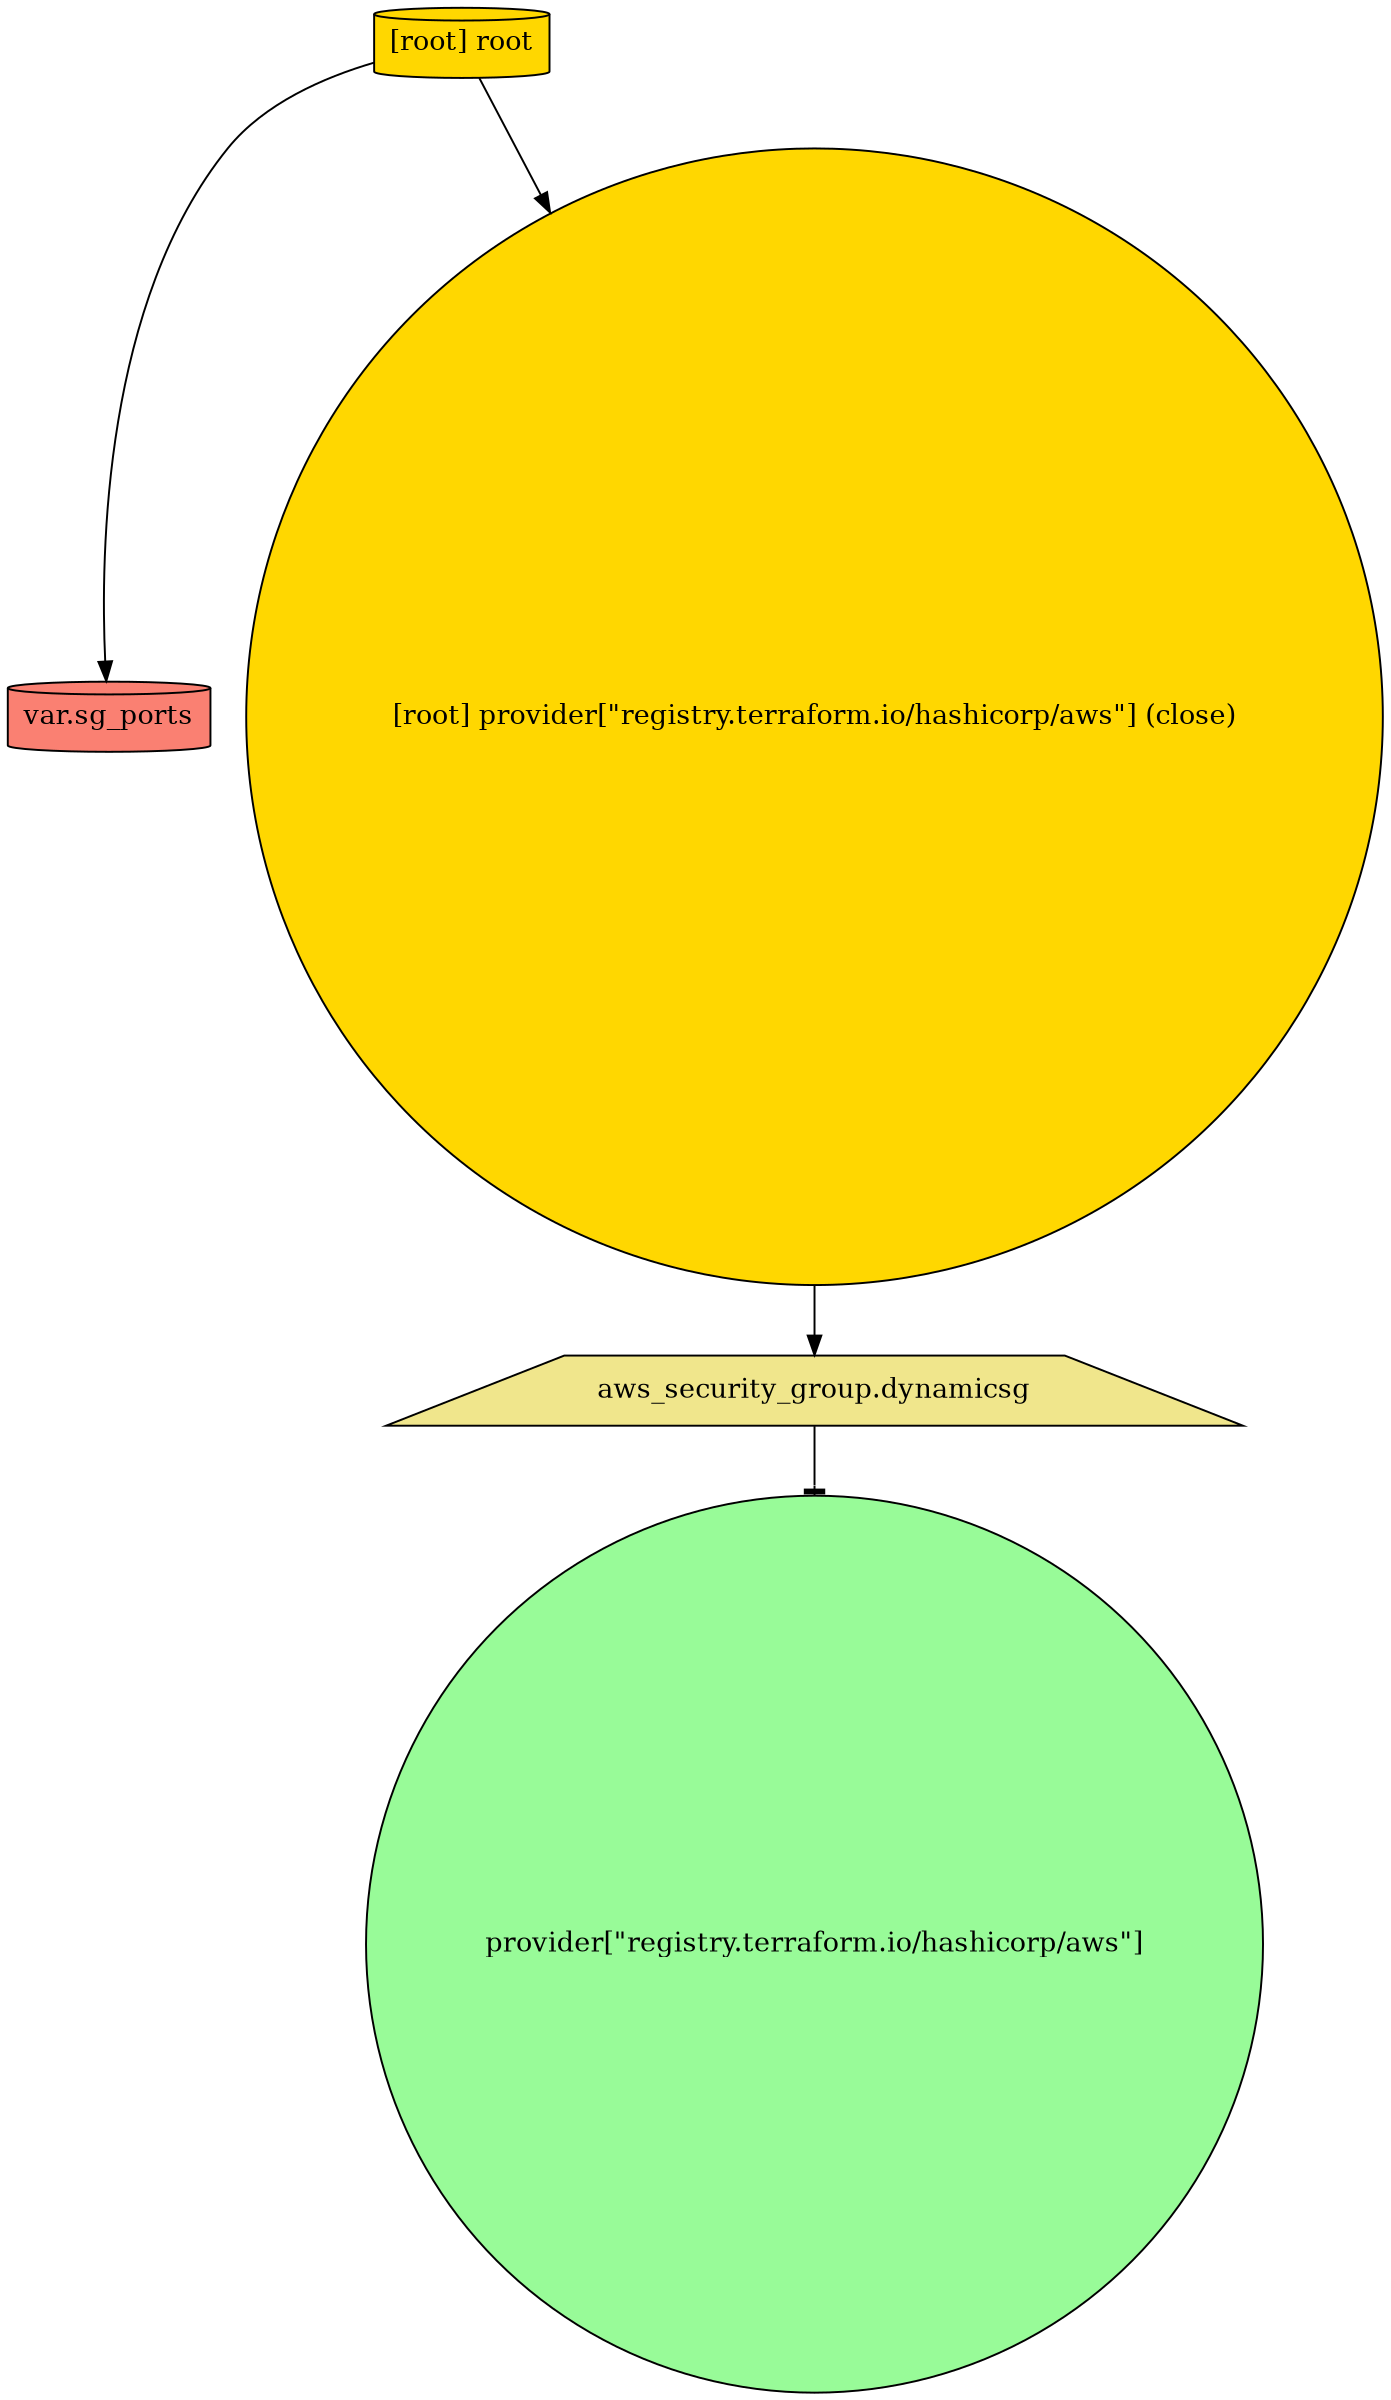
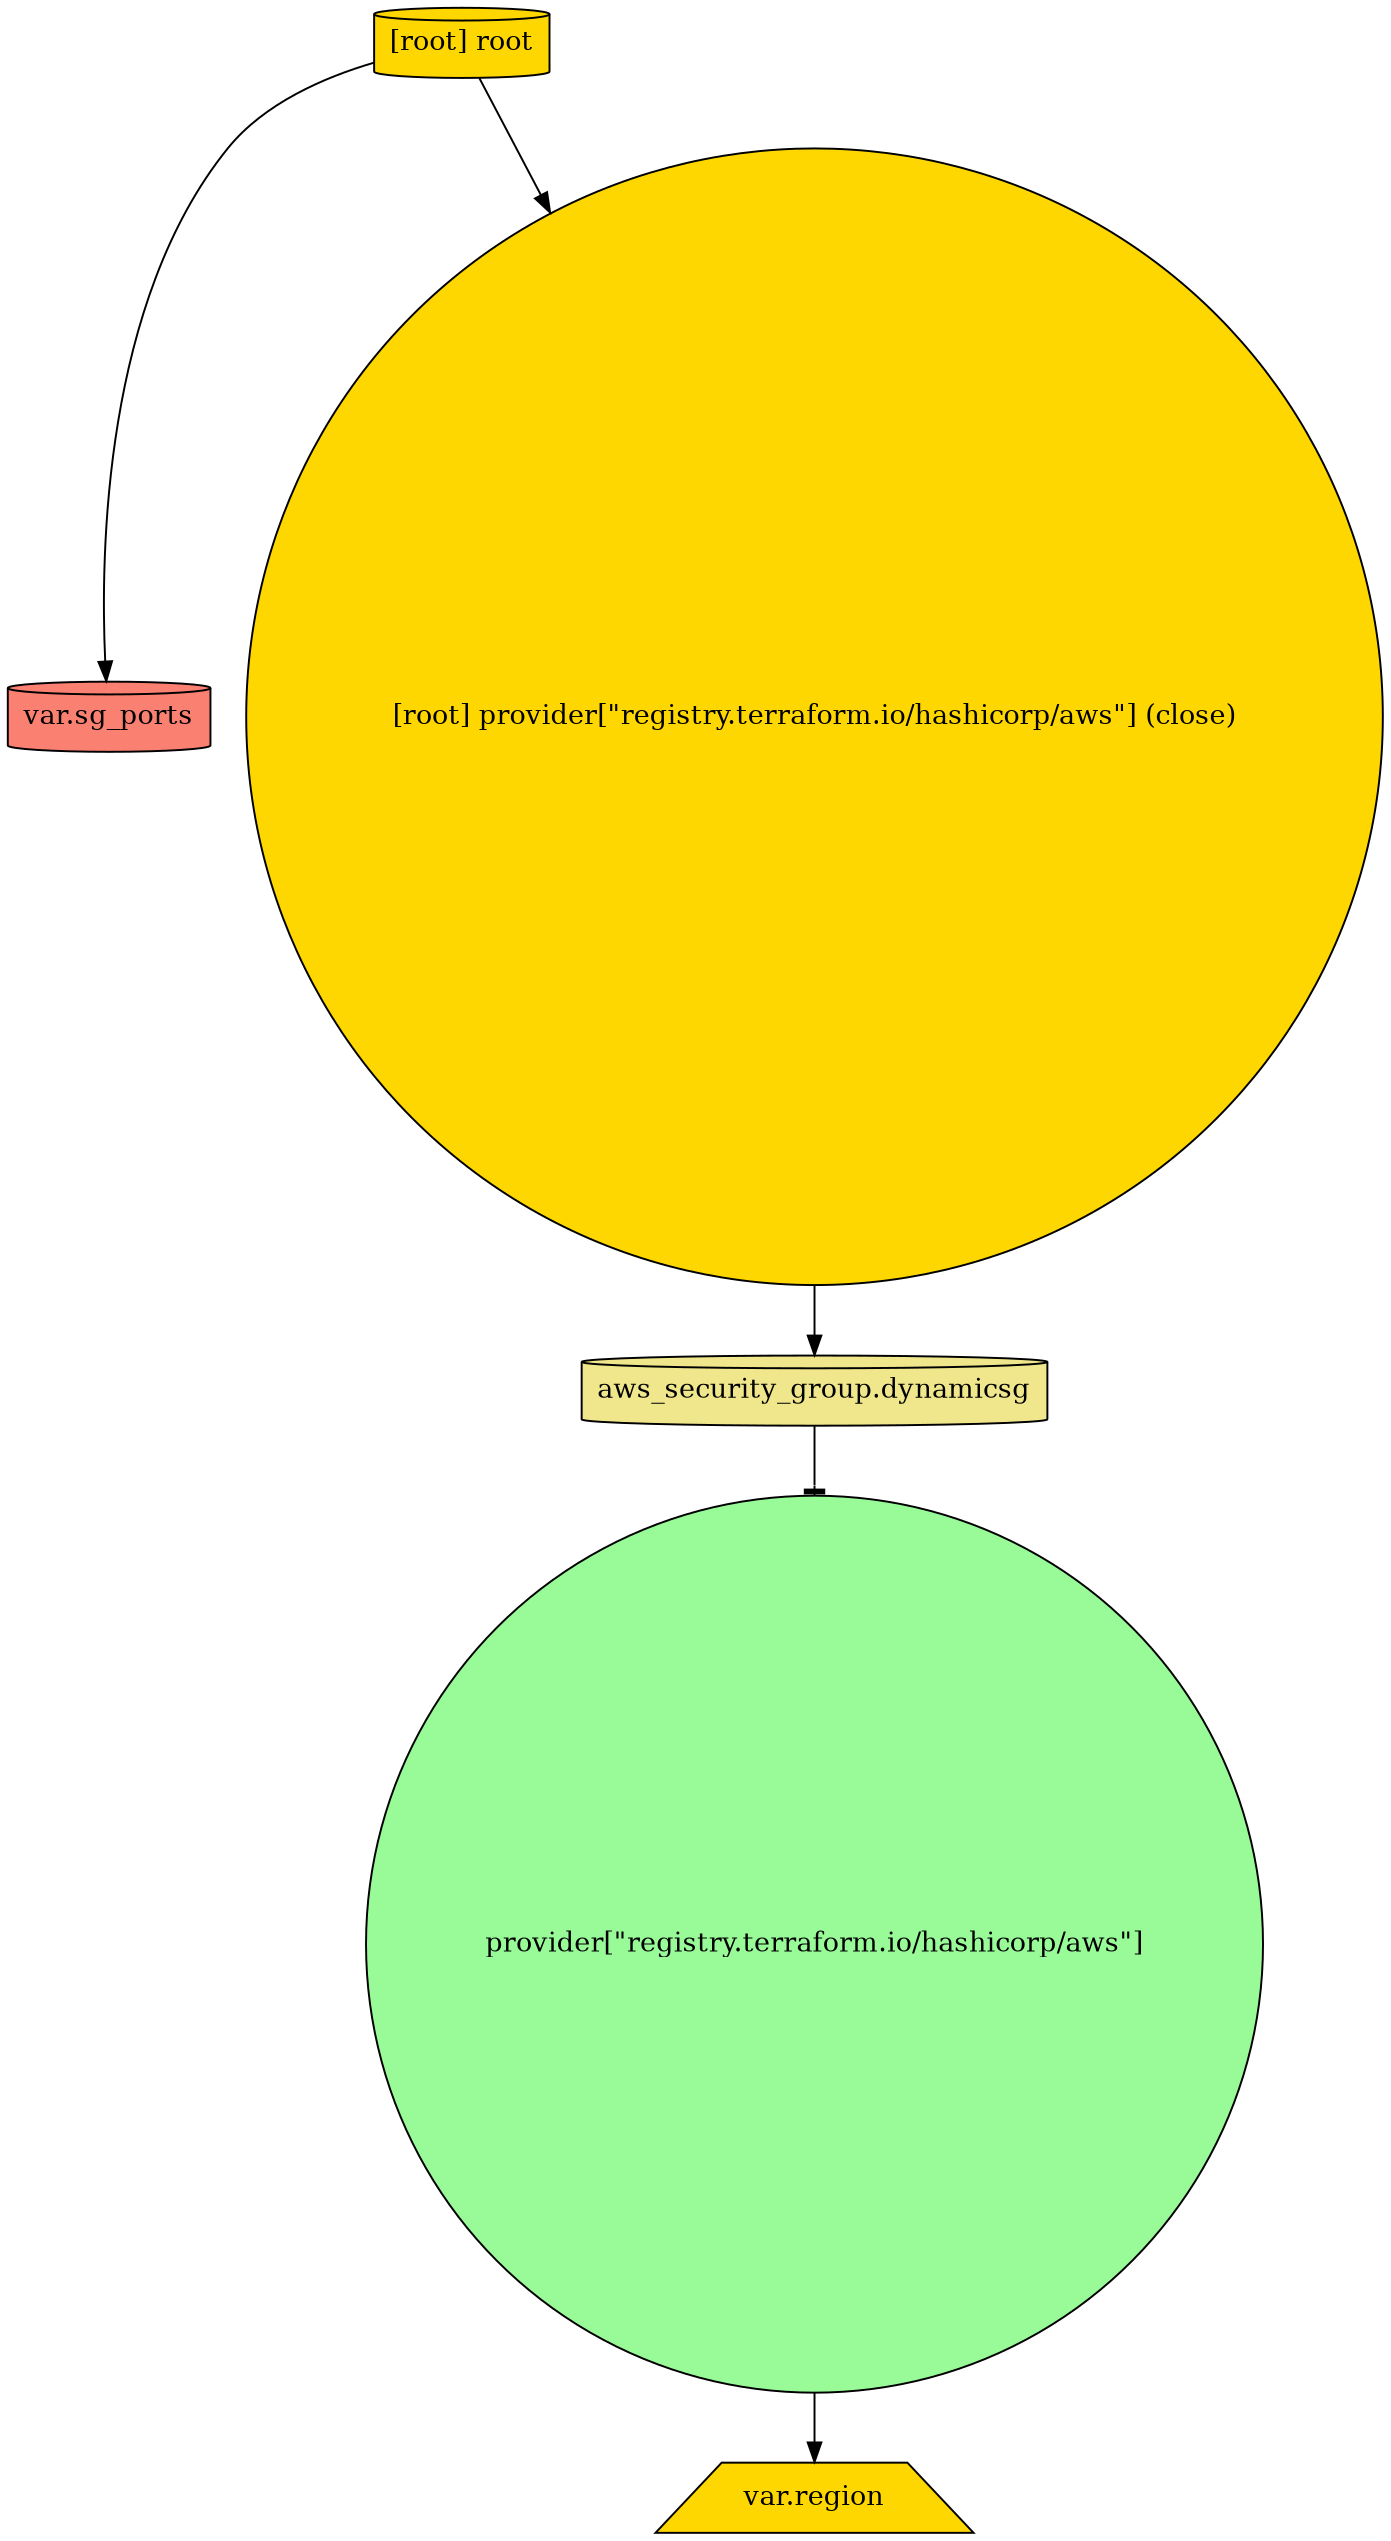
(815, 1391) -> (815, 1391)
none -> (815, 2498)
